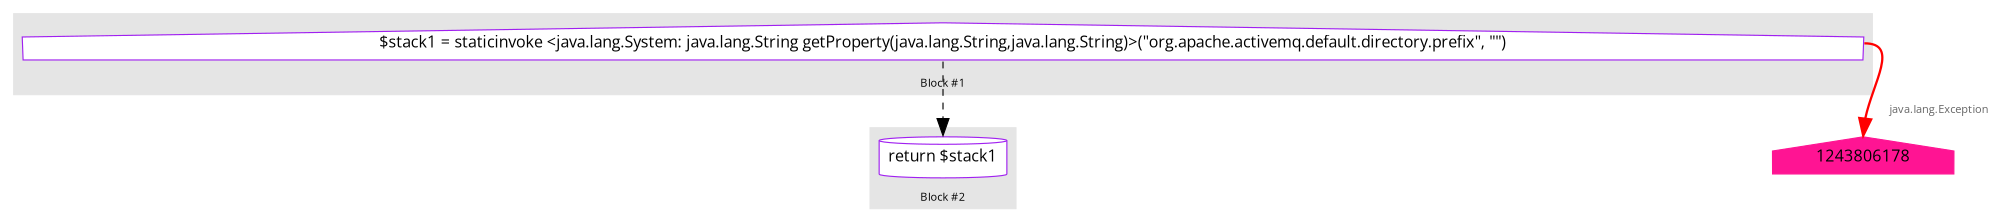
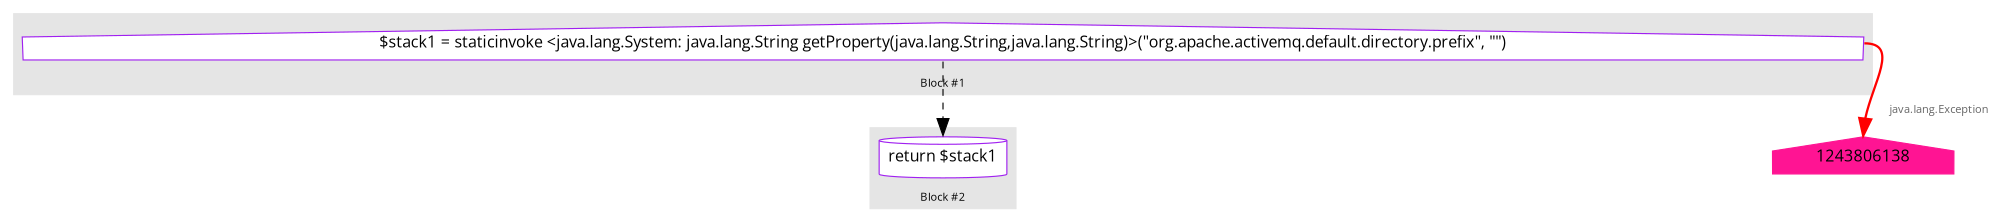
(1863, 157) -> (1863, 157)
